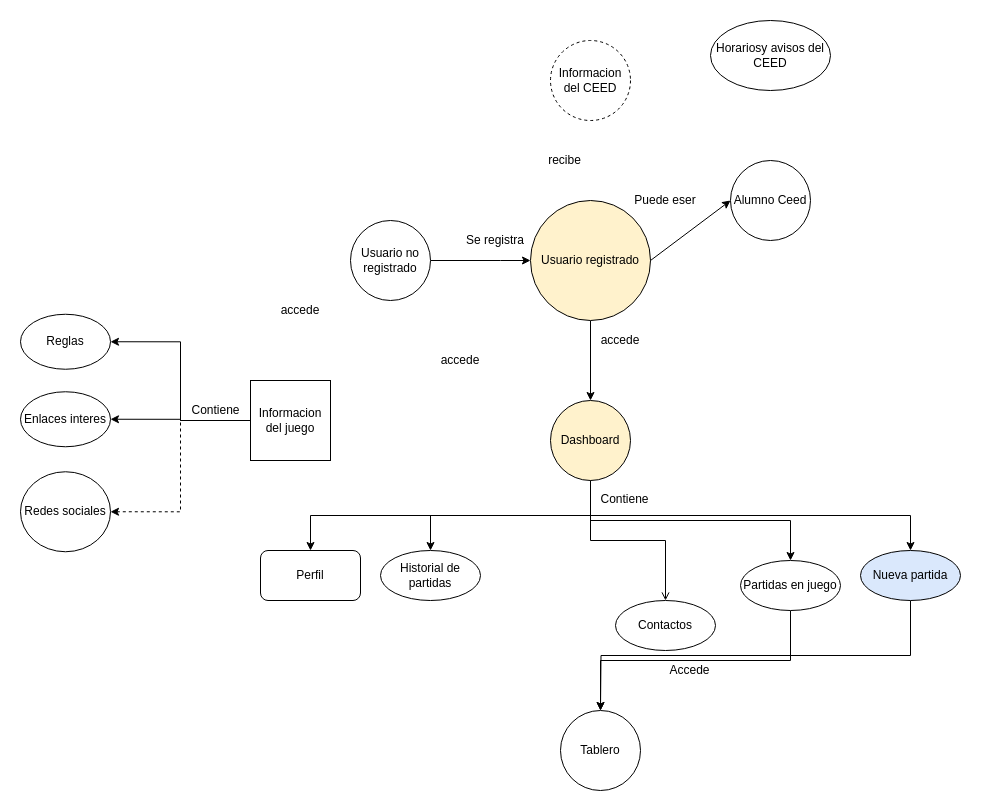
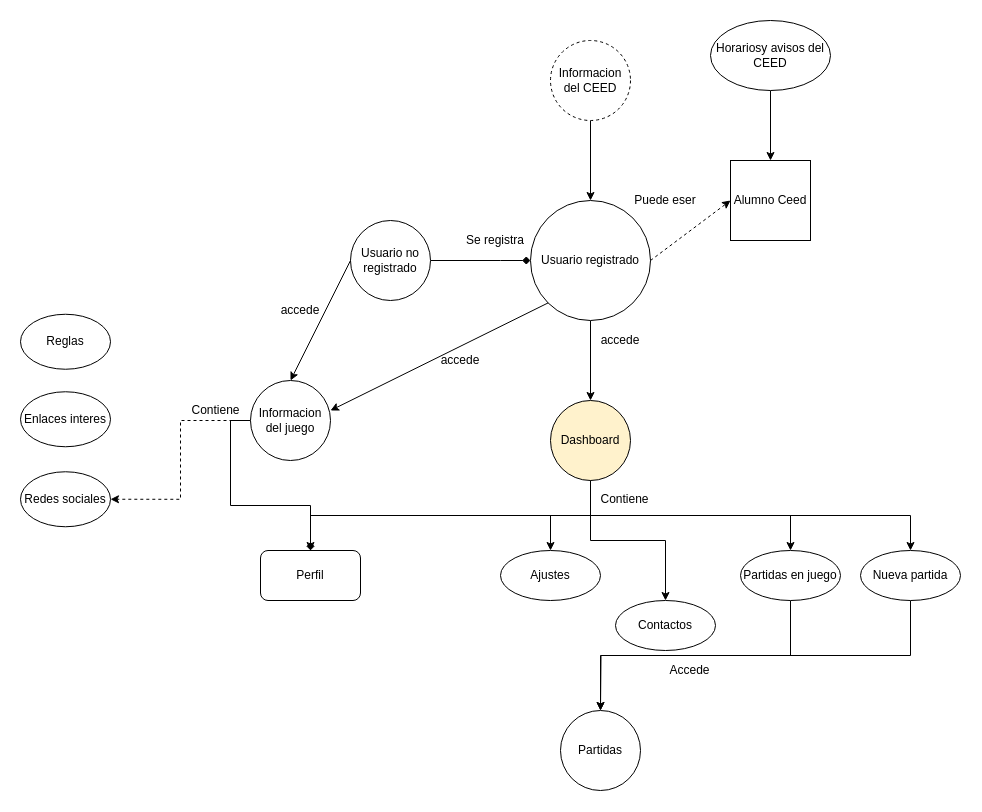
none -> (771, 122)
none -> (591, 157)
(565, 161) -> none
(771, 201) -> (771, 201)
(687, 233) -> (687, 233)
(522, 261) -> (522, 261)
(591, 261) -> (591, 261)
none -> (322, 317)
(181, 348) -> none
none -> (442, 355)
(148, 419) -> (232, 506)
(291, 421) -> (291, 421)
(66, 512) -> (66, 499)
(313, 516) -> (313, 516)
(431, 530) -> none
none -> (551, 530)
(431, 576) -> none
none -> (551, 576)
(911, 576) -> (911, 576)
(791, 586) -> (791, 576)
(666, 593) -> (666, 592)
(601, 751) -> (601, 751)
